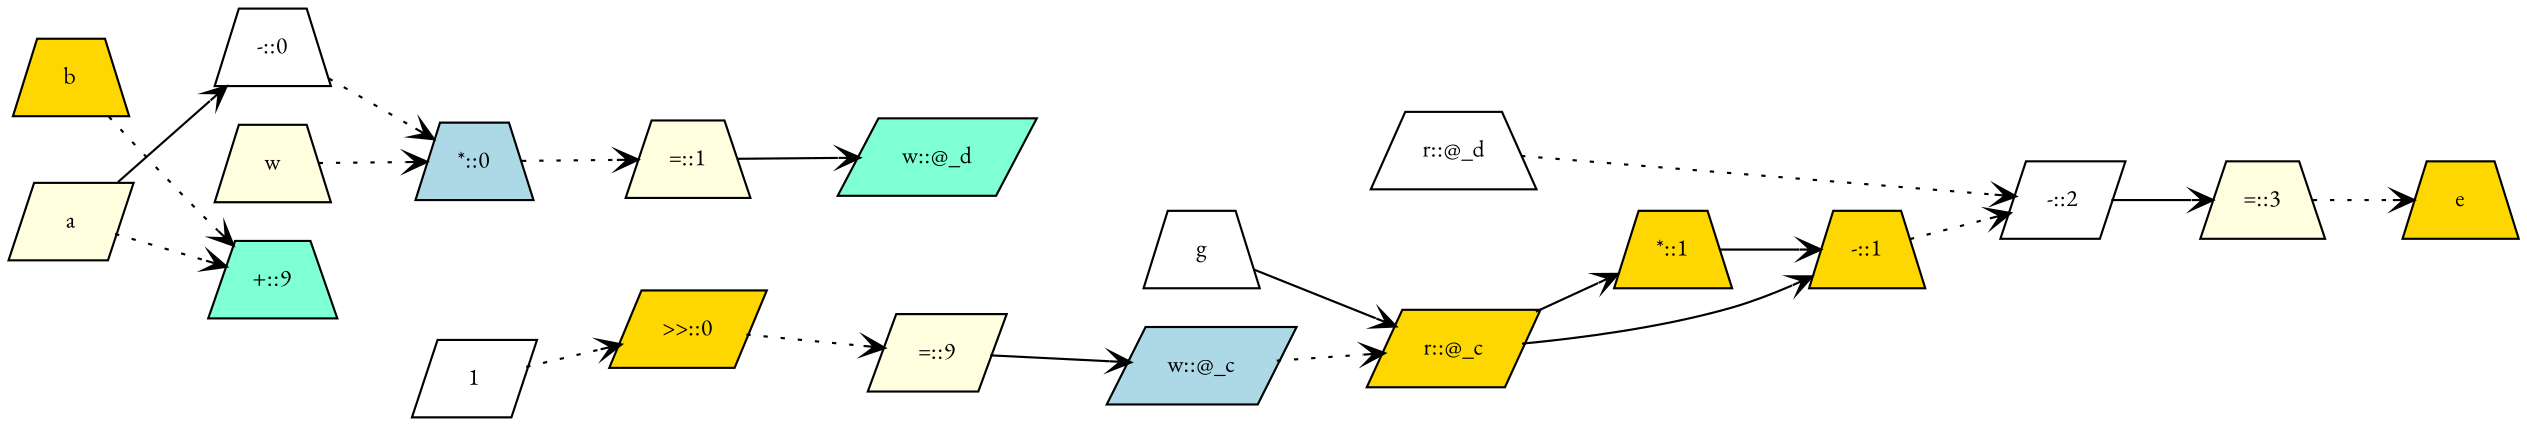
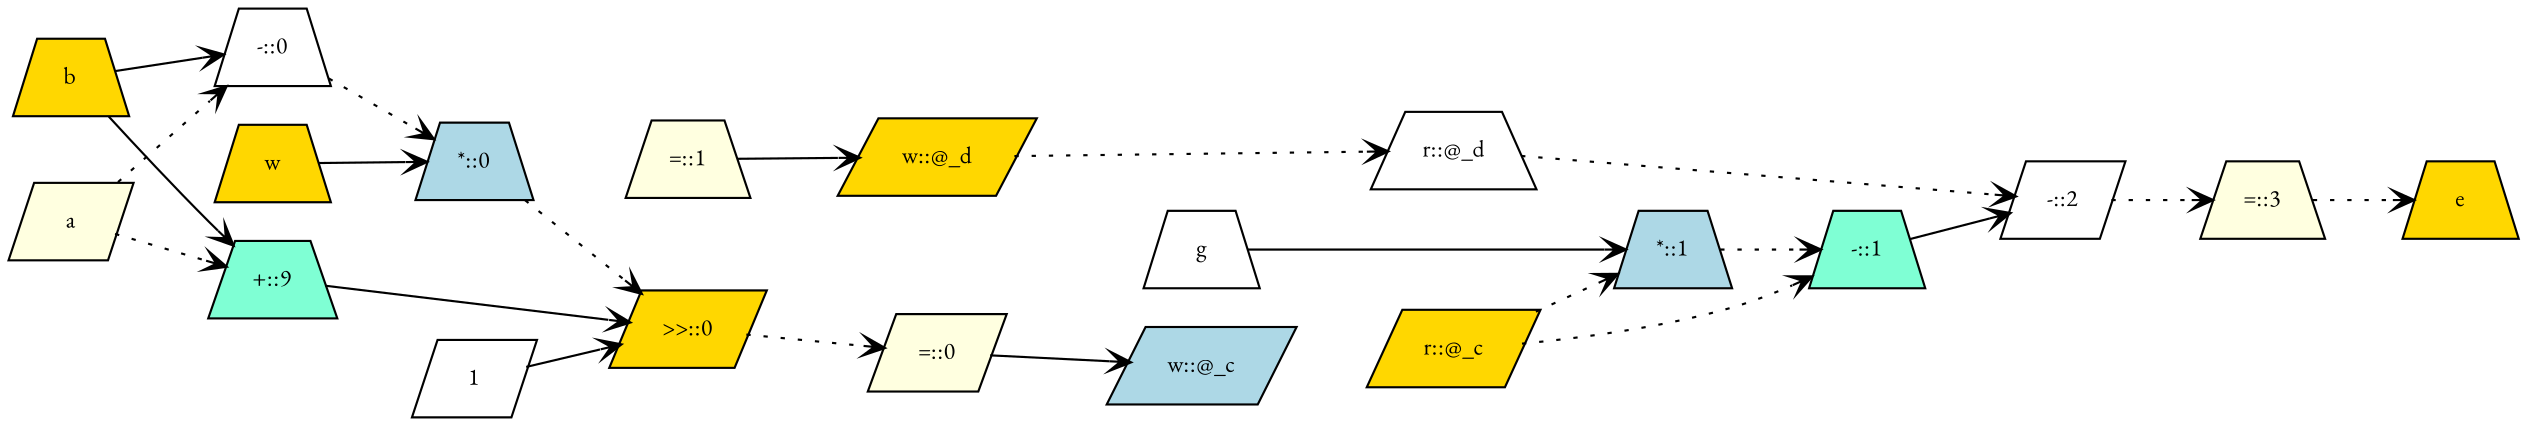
none -> (159, 64)
(164, 141) -> (164, 141)
none -> (1191, 154)
(937, 157) -> (937, 157)
(569, 160) -> (575, 240)
(362, 163) -> (362, 163)
(273, 164) -> (273, 164)
(163, 174) -> (163, 174)
(2151, 200) -> (2151, 200)
(1950, 229) -> (1950, 229)
(1673, 250) -> (1673, 250)
(1760, 250) -> (1760, 250)
(1867, 250) -> (1867, 250)
(1315, 294) -> (1426, 250)
(1567, 297) -> (1567, 297)
none -> (467, 303)
(1659, 324) -> (1659, 324)
(937, 353) -> (937, 353)
(563, 358) -> (563, 358)
(1320, 358) -> none
